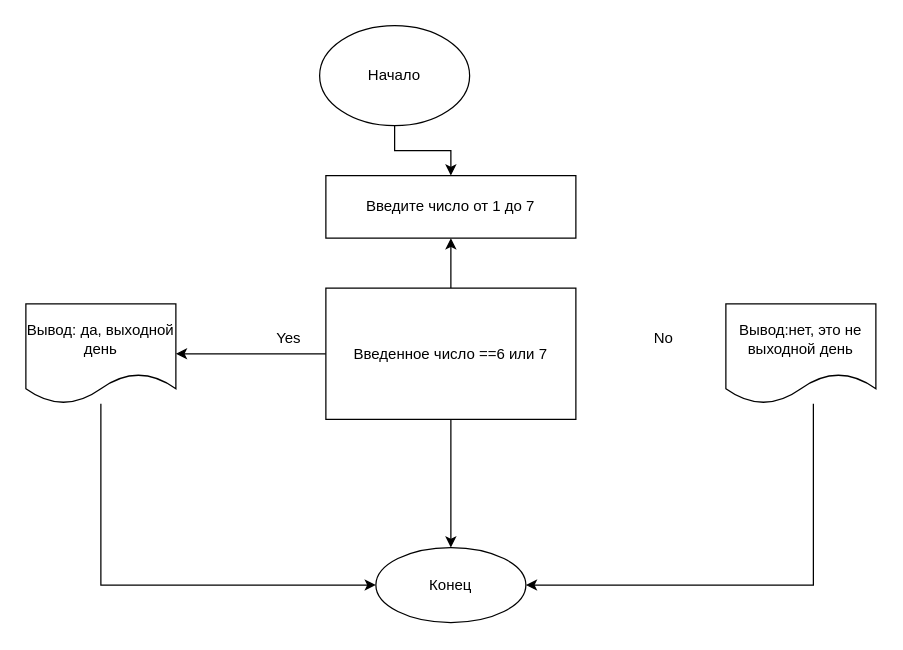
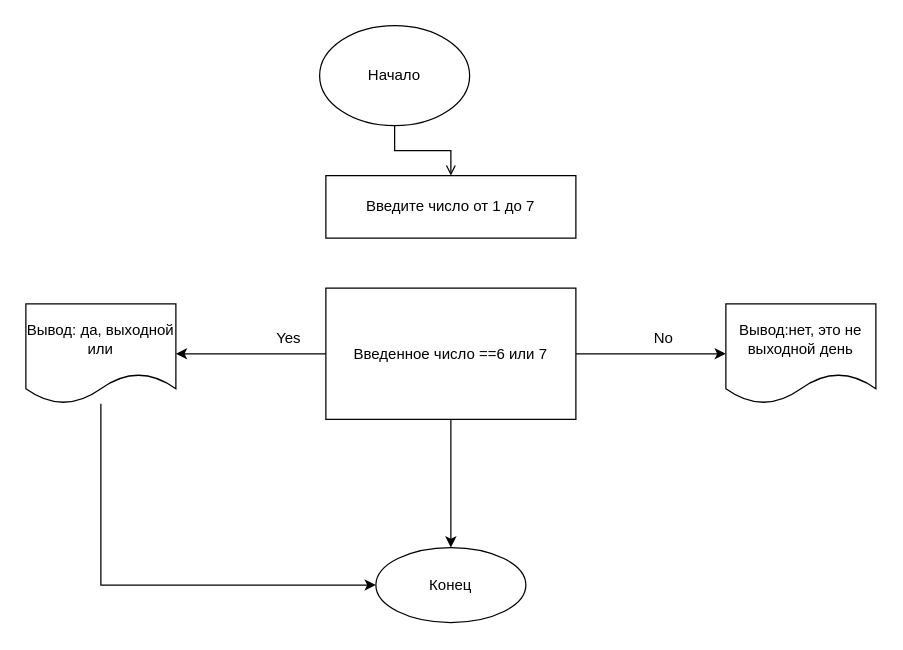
(451, 166) -> (451, 167)
(451, 267) -> (647, 354)
(101, 339) -> (101, 339)
(764, 585) -> none
